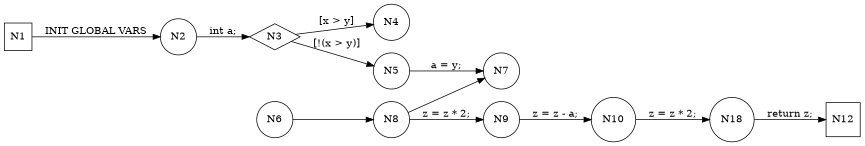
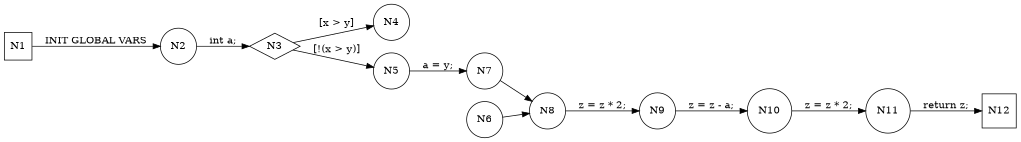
(443, 97) -> (513, 89)
(732, 120) -> (888, 111)
